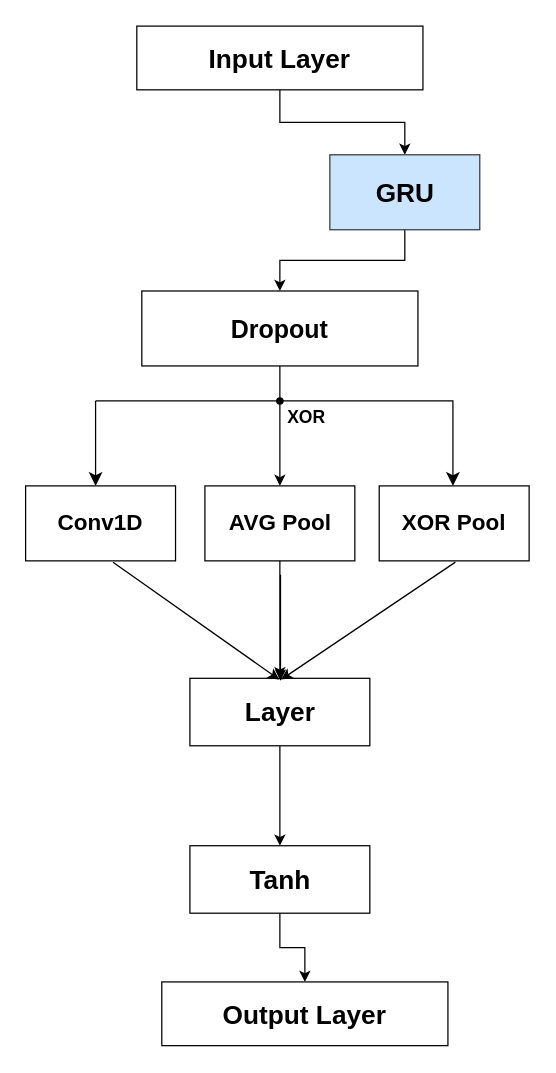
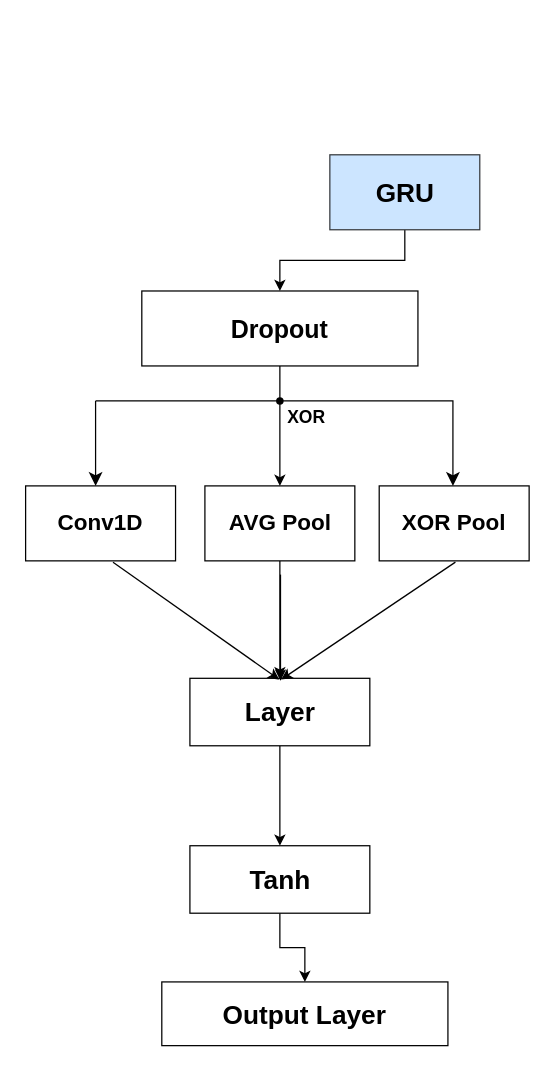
(280, 58) -> none
(338, 122) -> none
